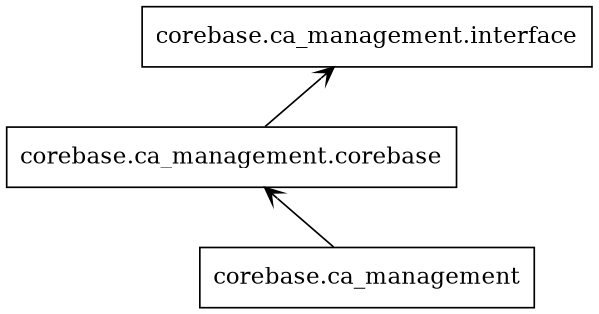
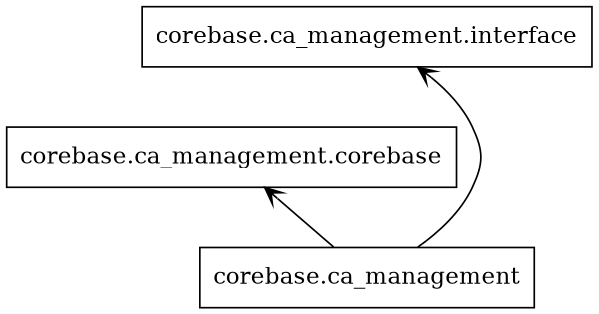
(293, 102) -> (480, 166)
